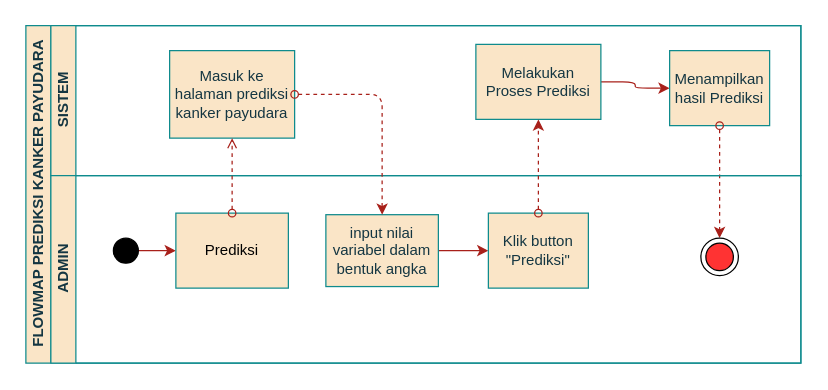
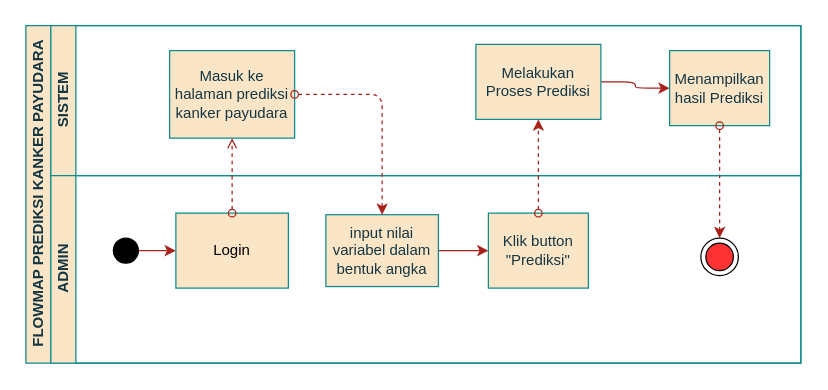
(232, 251) -> (232, 251)
